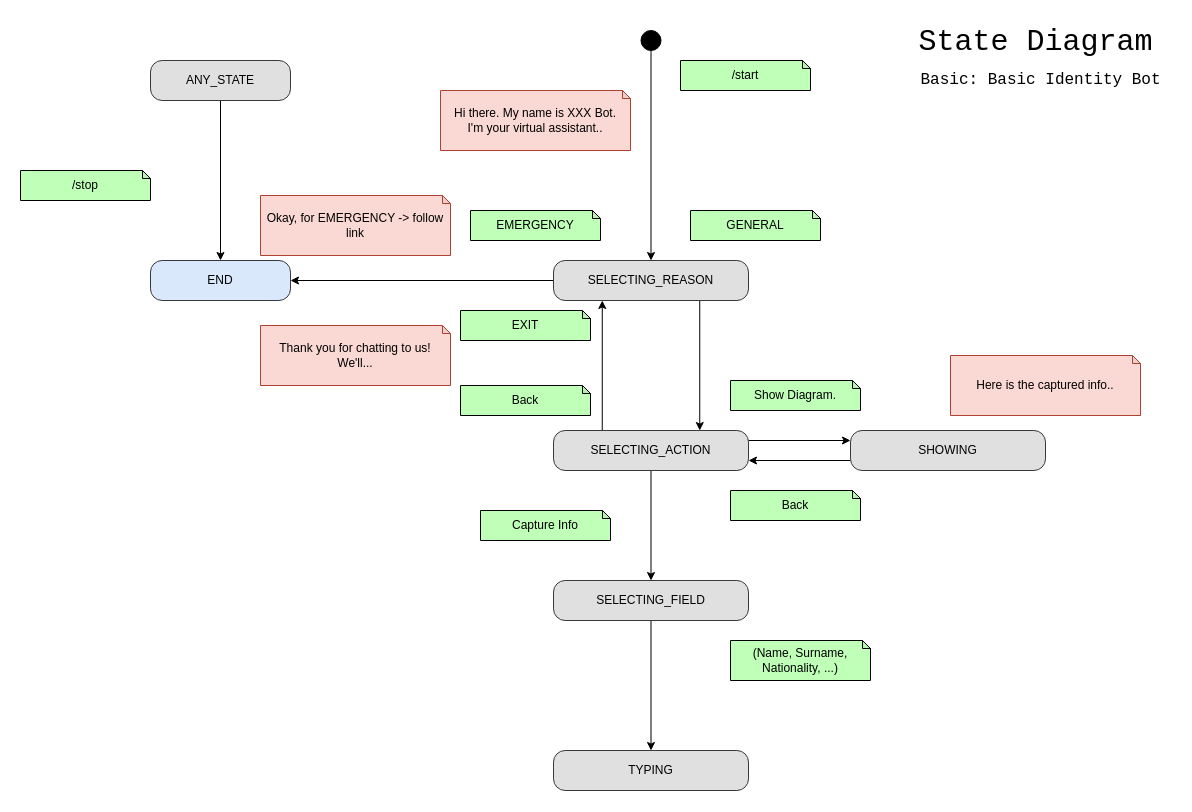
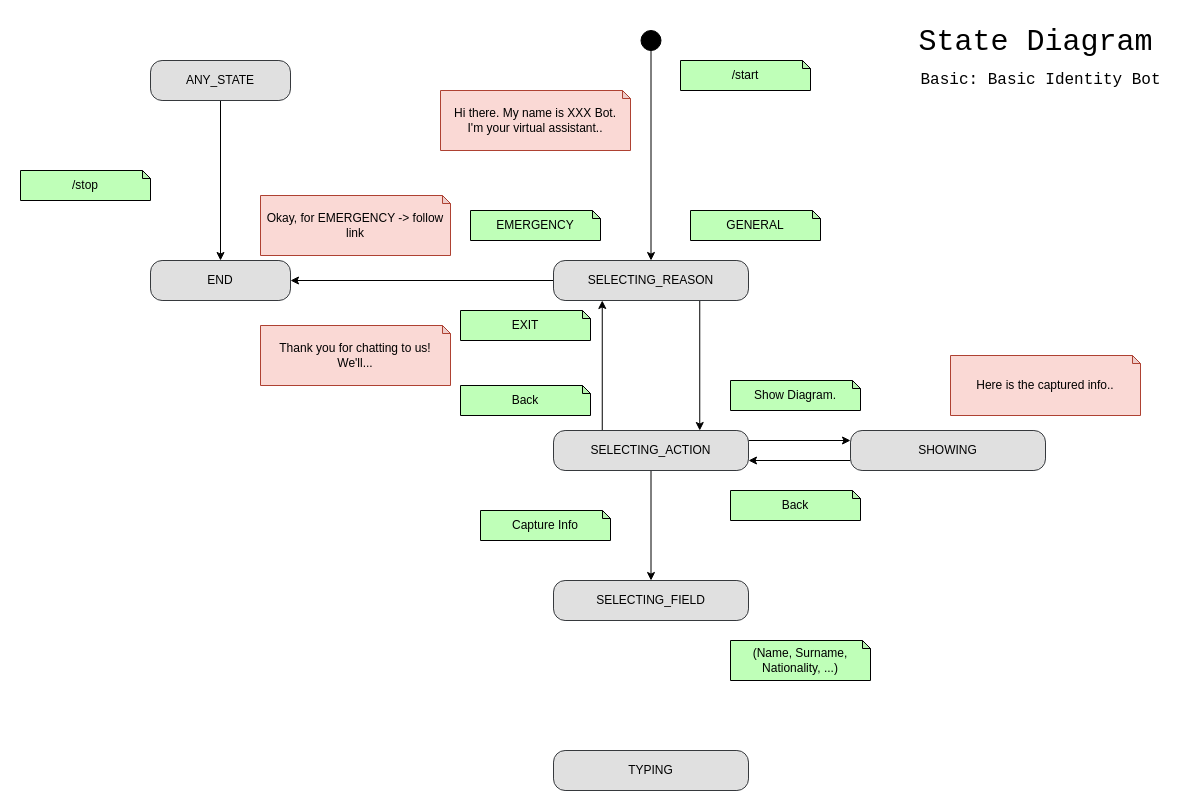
(221, 281) -> (221, 281)
(651, 682) -> none
